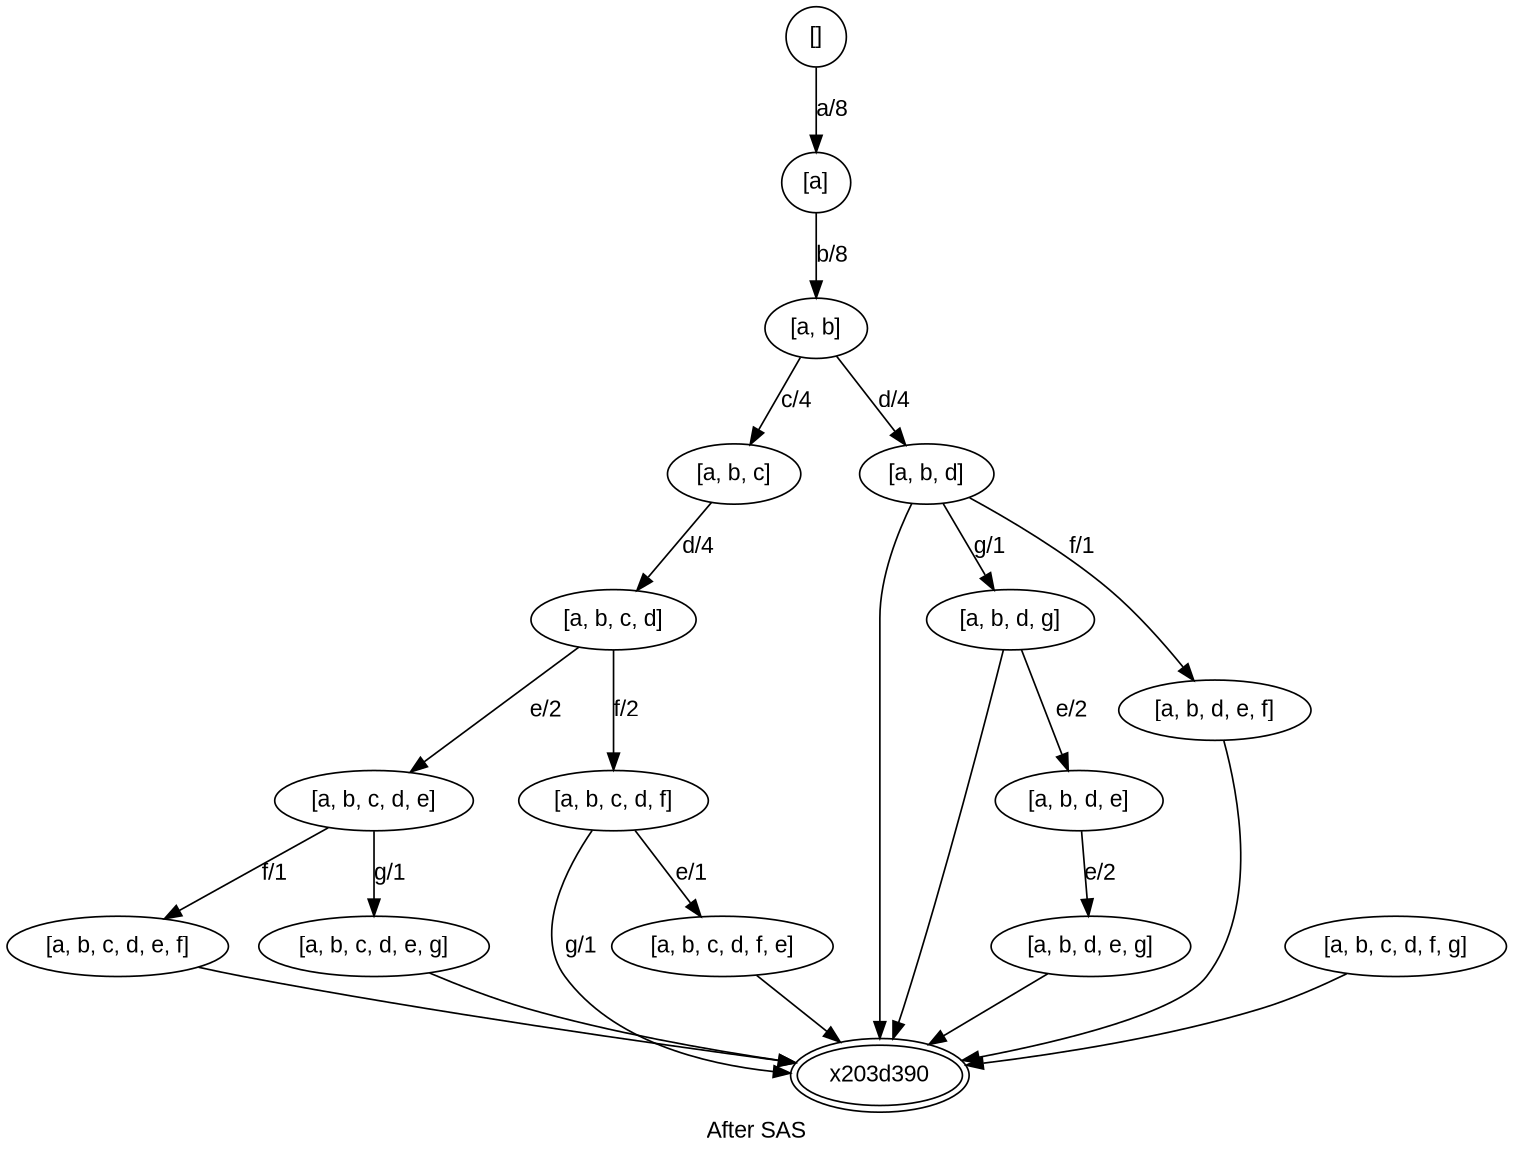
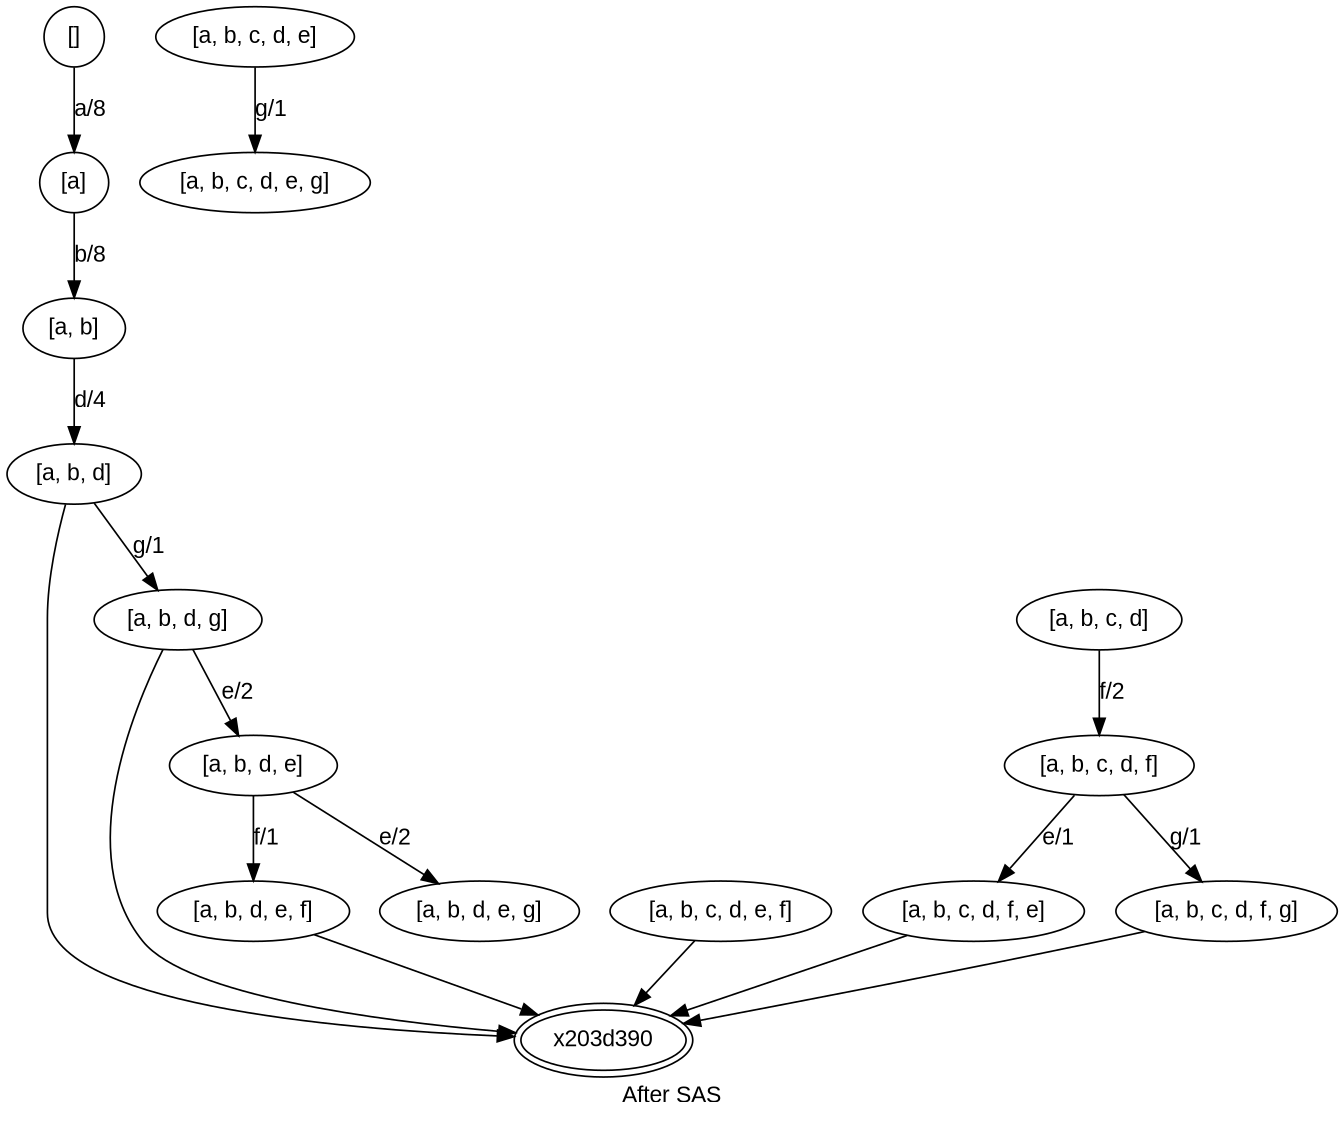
(734, 474) -> none
(1086, 571) -> (253, 830)
(501, 705) -> none
(254, 869) -> none
(592, 1005) -> (1157, 832)
(996, 1005) -> none
(575, 1021) -> none
